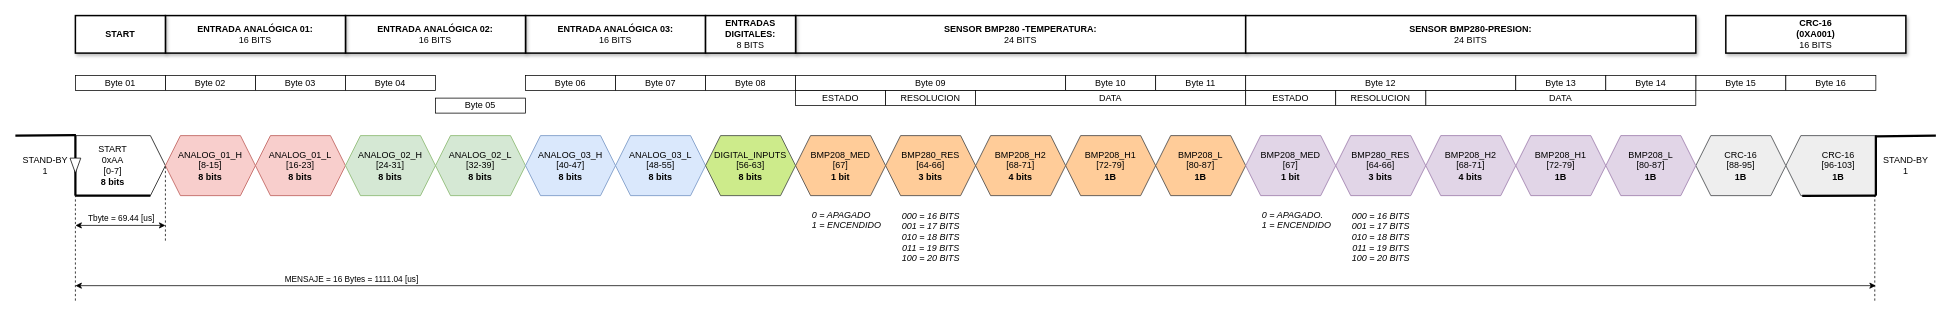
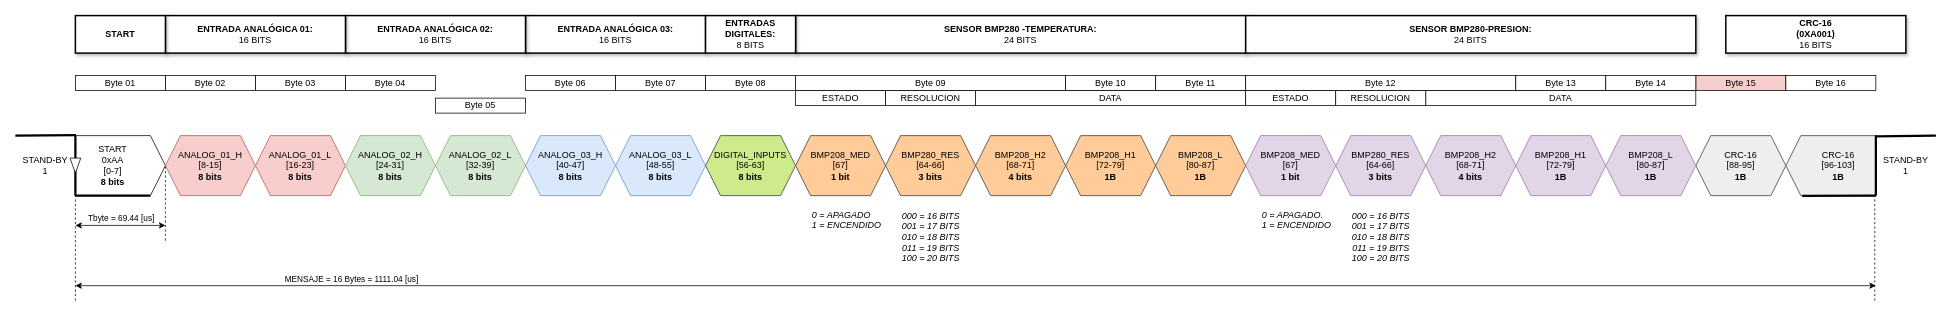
(1740, 83) -> (1740, 83)
